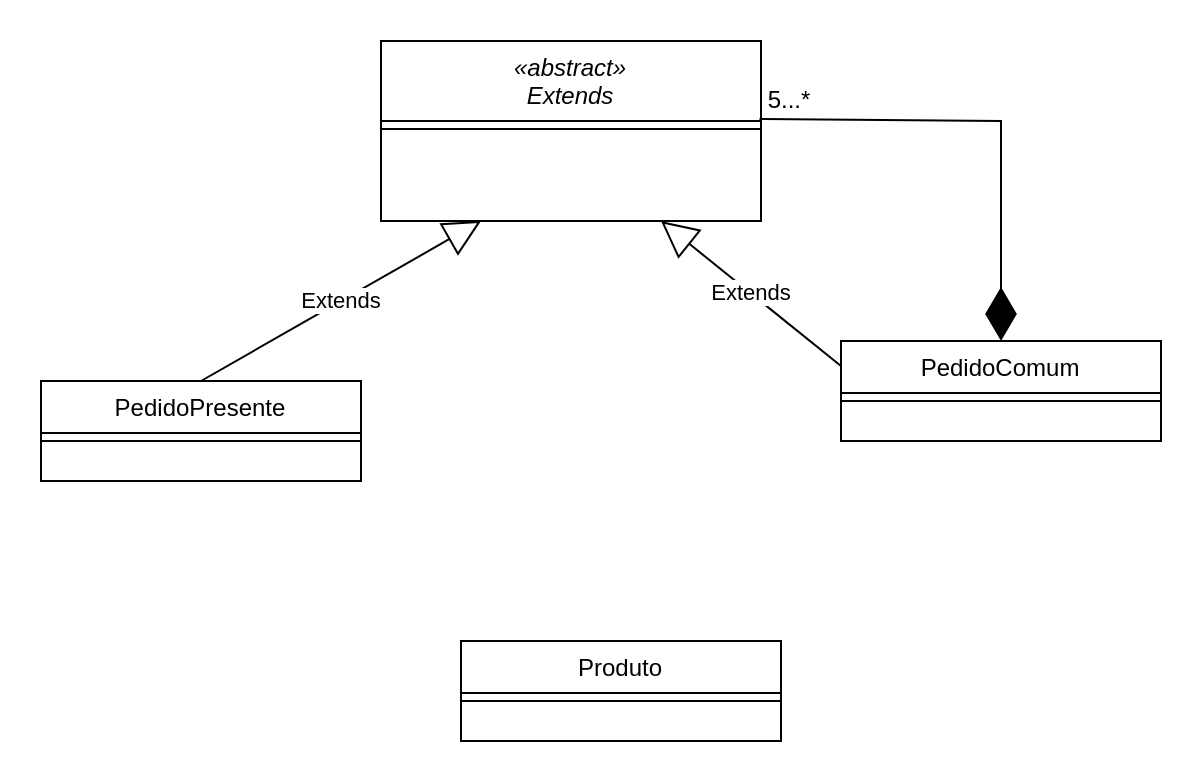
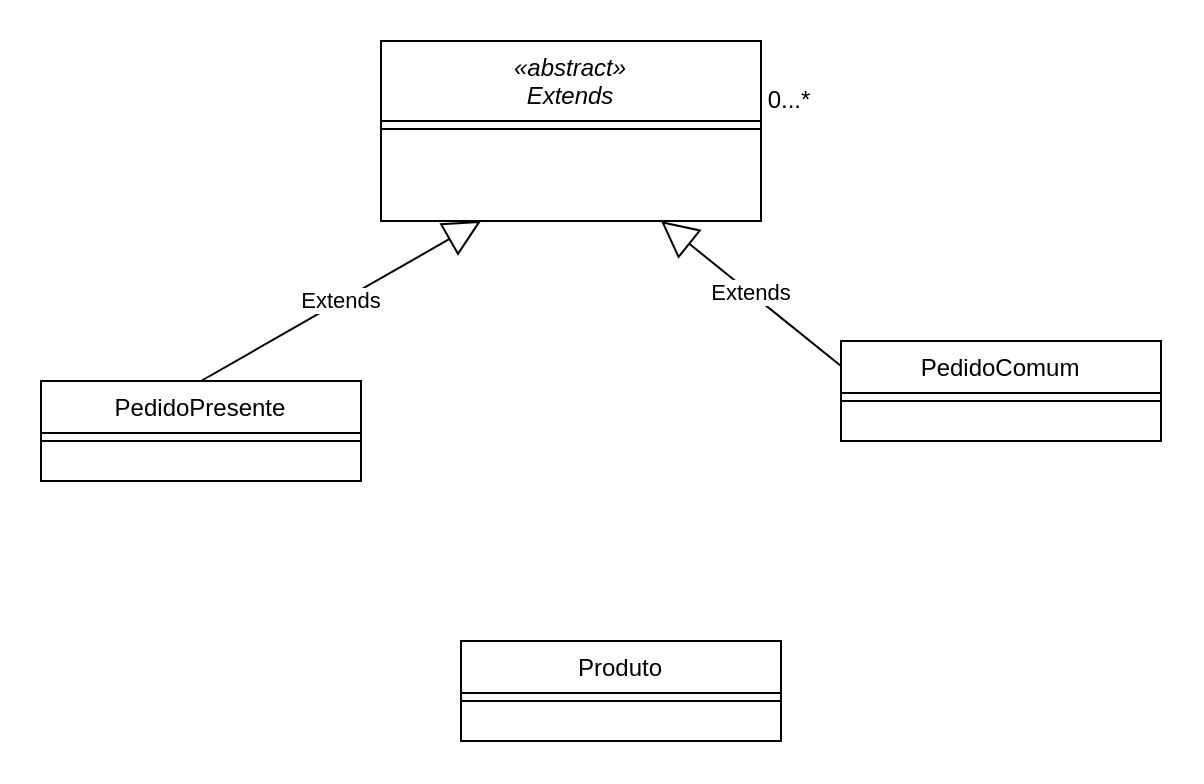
(790, 101) -> (790, 101)
(964, 121) -> none
